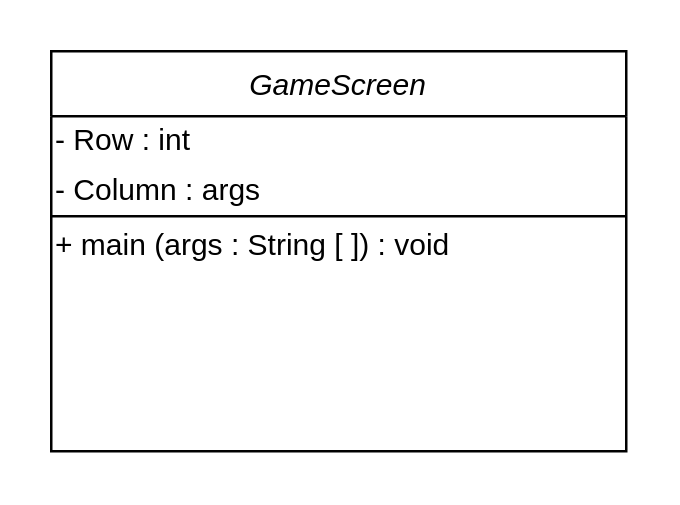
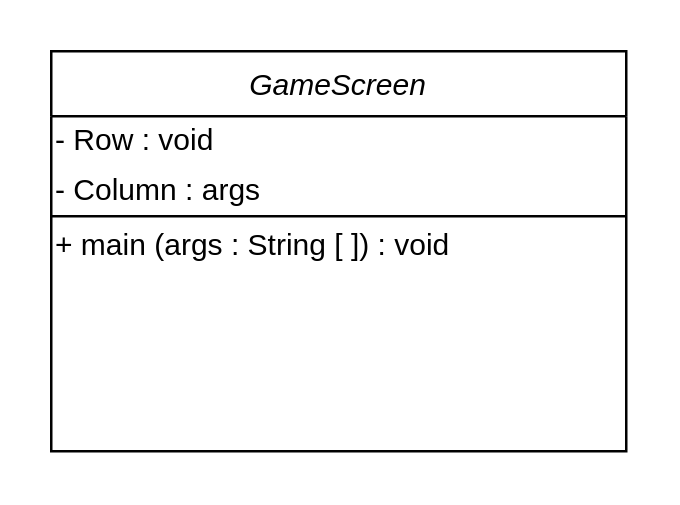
(129, 141) -> (138, 141)
